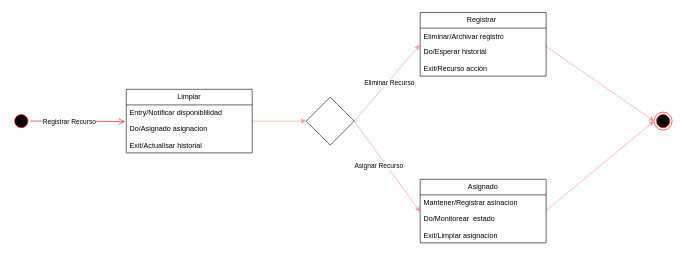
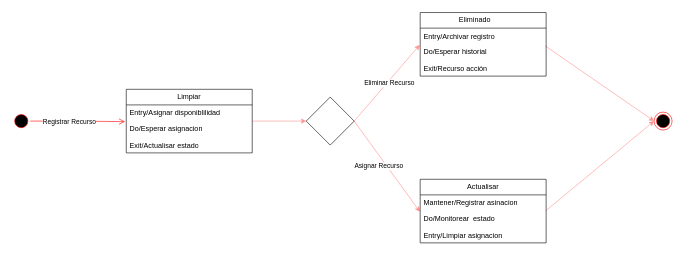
(483, 20) -> (483, 20)
(471, 36) -> (467, 36)
(184, 113) -> (181, 113)
(171, 129) -> (169, 129)
(174, 146) -> (171, 146)
(483, 187) -> (483, 187)
(465, 236) -> (468, 236)
